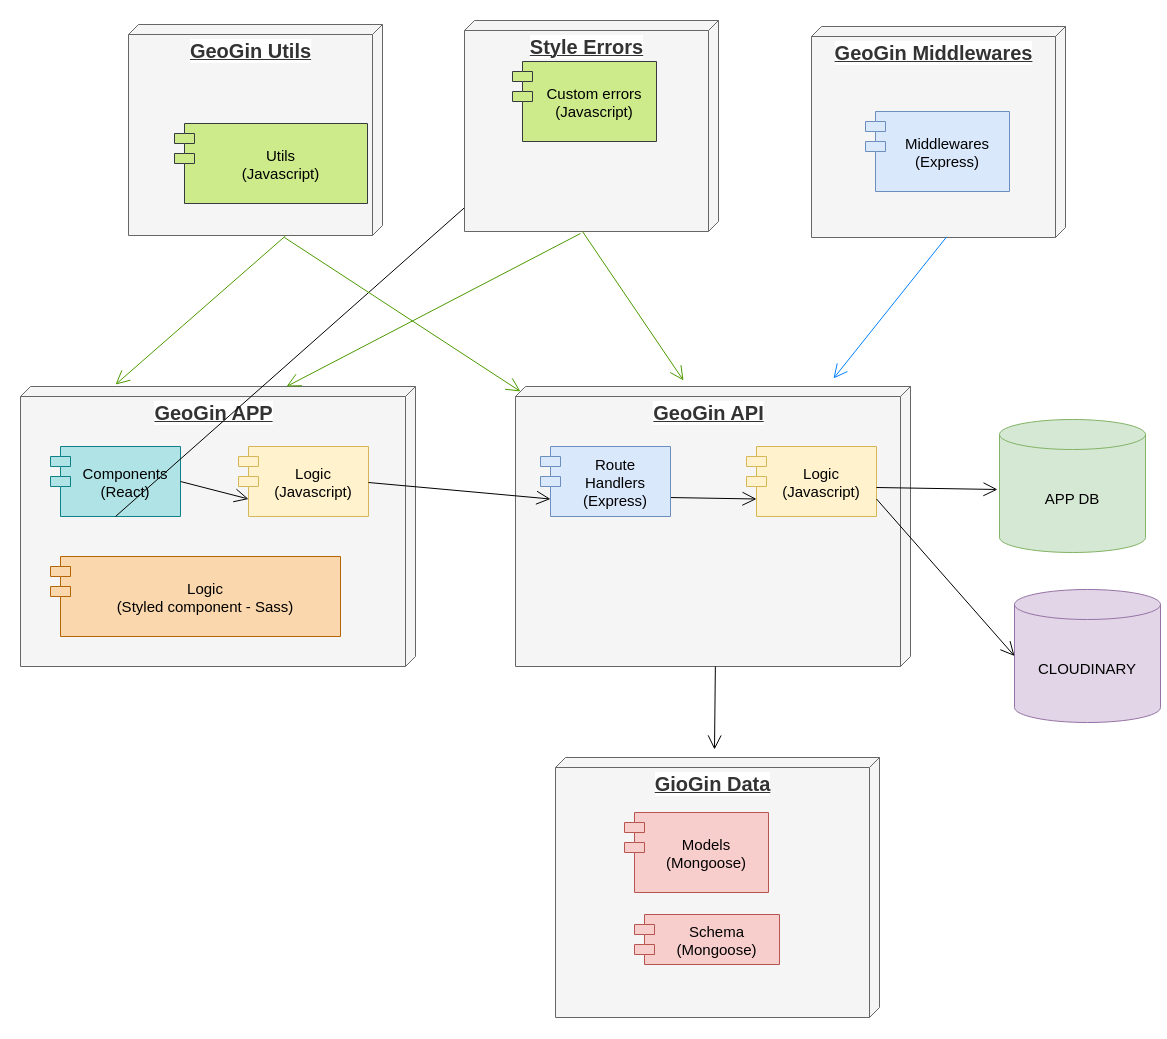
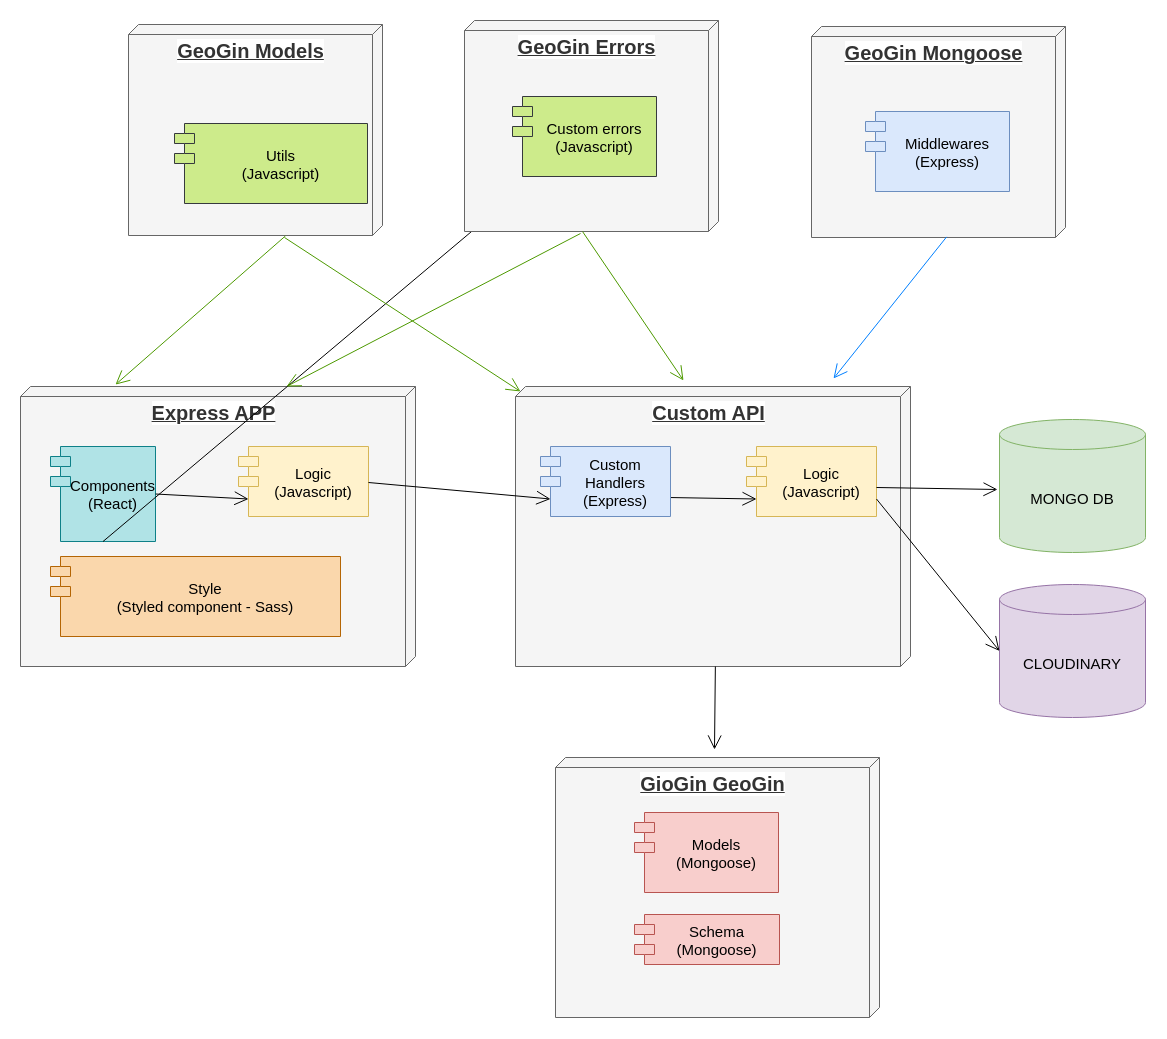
(587, 43) -> (587, 43)
(251, 47) -> (251, 47)
(934, 49) -> (934, 49)
(585, 102) -> (585, 137)
(214, 409) -> (214, 409)
(709, 409) -> (709, 409)
(615, 465) -> (615, 465)
(116, 482) -> (103, 494)
(1073, 499) -> (1073, 499)
(205, 589) -> (205, 589)
(1088, 656) -> (1073, 651)
(713, 780) -> (713, 780)
(697, 853) -> (707, 853)
